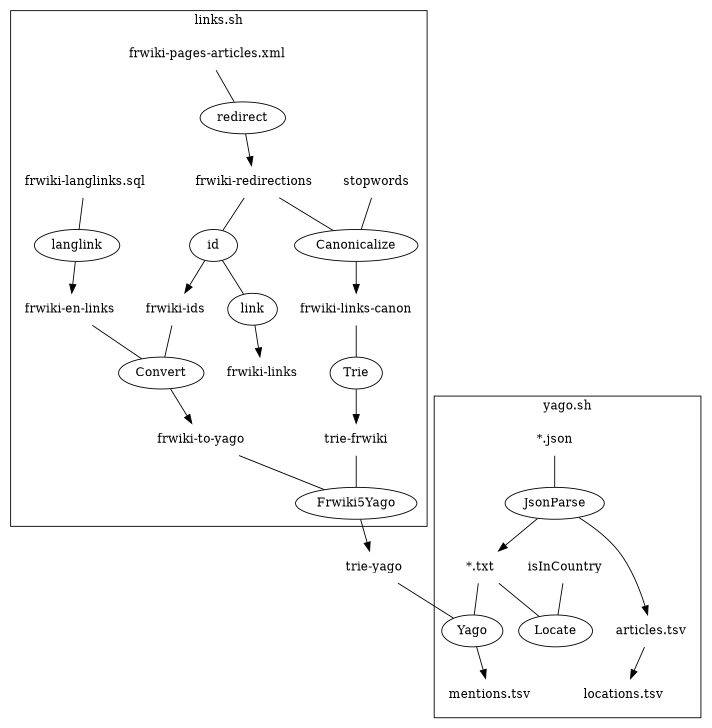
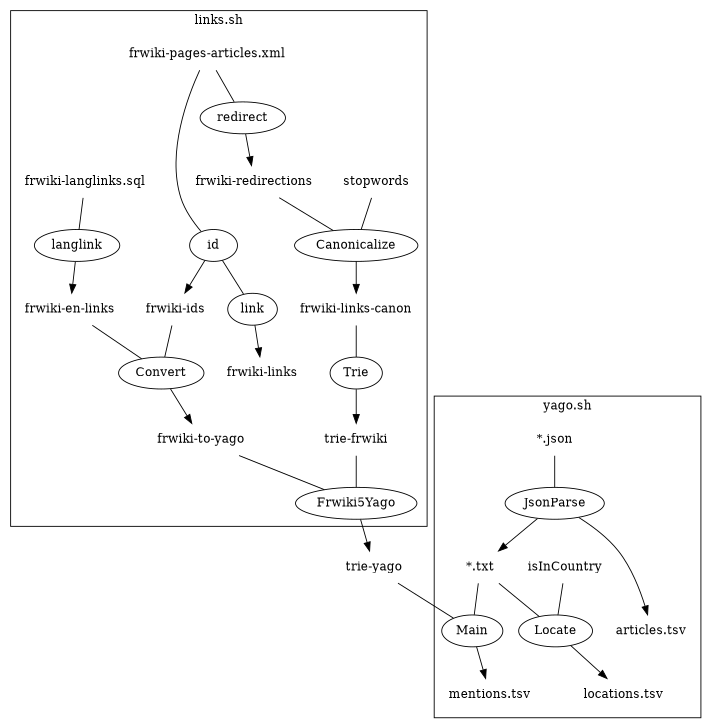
(233, 214) -> (177, 152)
(472, 631) -> (472, 631)
(639, 659) -> (585, 659)
